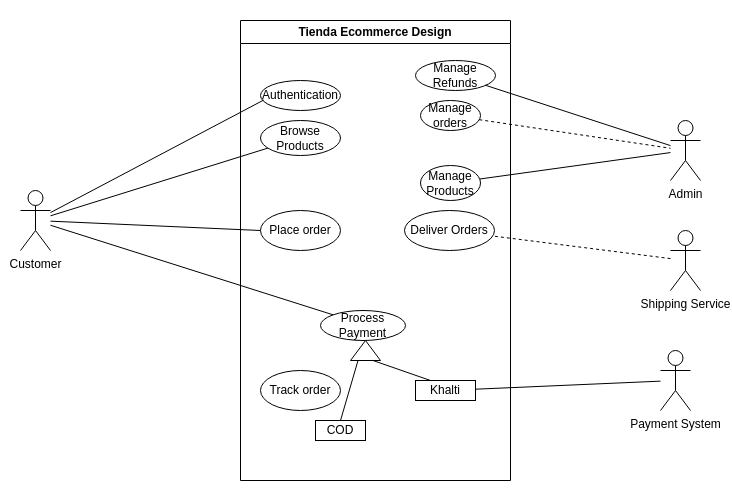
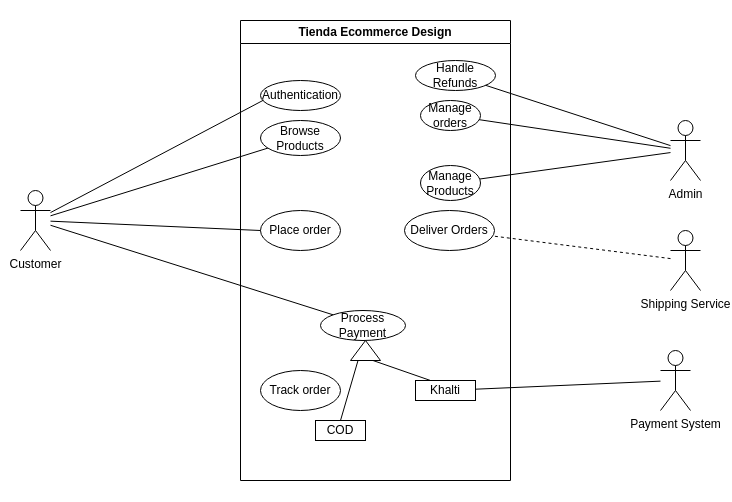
(456, 76) -> (456, 76)
(575, 134) -> (575, 134)
